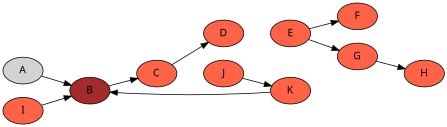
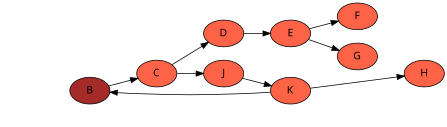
none -> (253, 33)
(387, 64) -> (354, 83)
(23, 71) -> none
none -> (187, 74)
(23, 111) -> none
